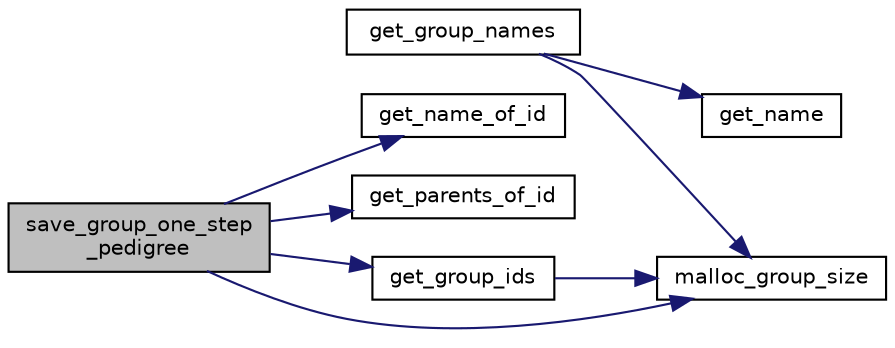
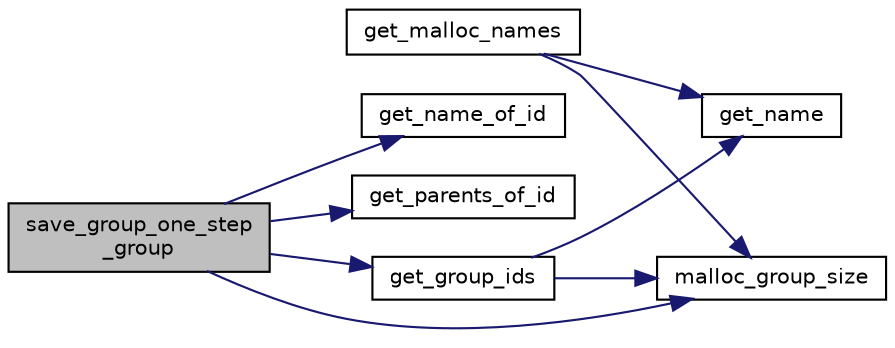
(463, 32) -> (463, 32)
none -> (631, 210)
(139, 238) -> (139, 238)
